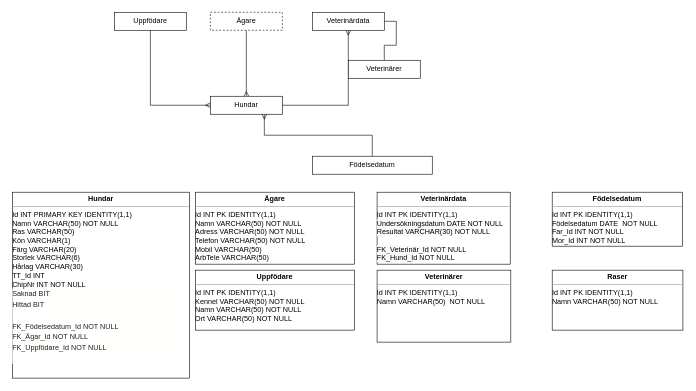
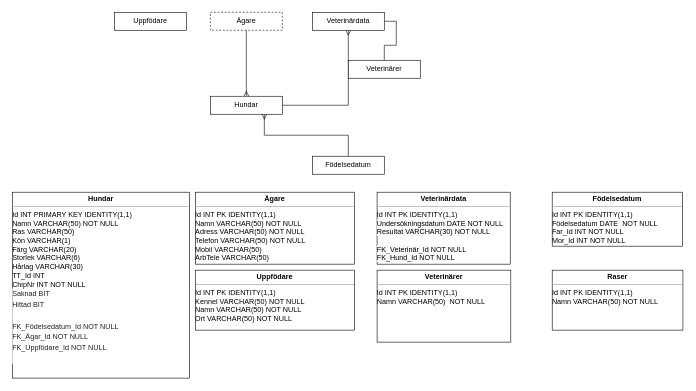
(150, 98) -> none
(372, 165) -> (348, 165)
